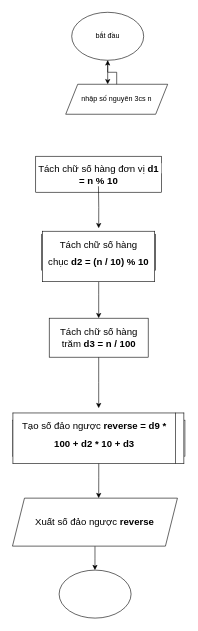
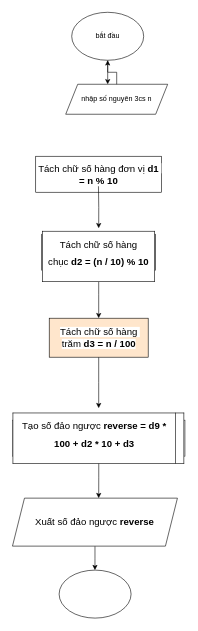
(99, 338) -> (99, 338)
